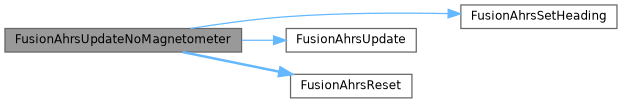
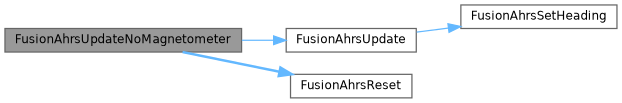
(319, 15) -> (433, 30)
